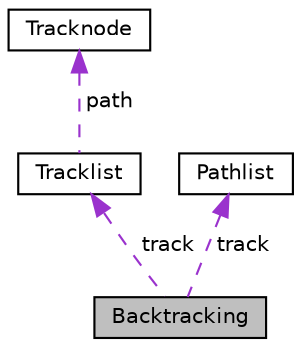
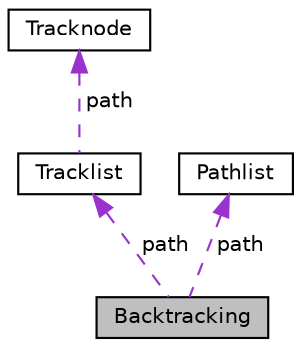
(165, 246) -> (162, 246)
(240, 246) -> (237, 246)
